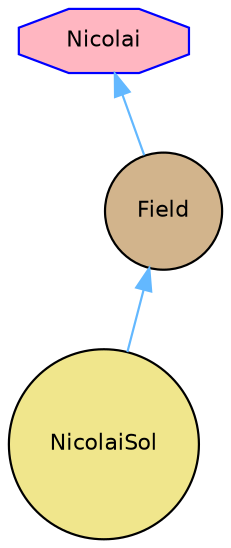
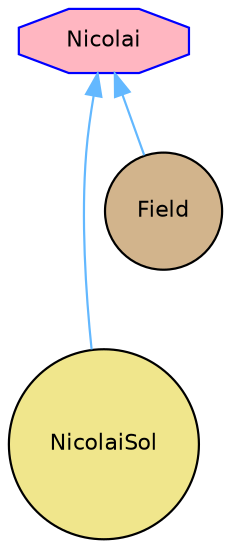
(136, 321) -> (84, 222)
